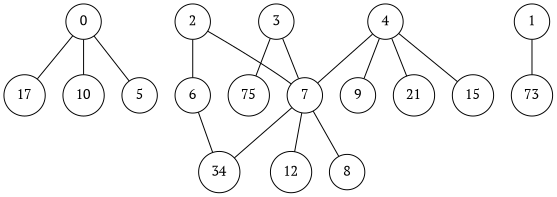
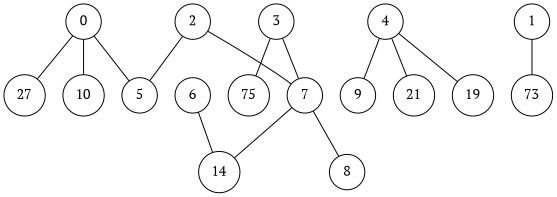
(193, 59) -> (166, 59)
(345, 59) -> none
(25, 95) -> (25, 95)
(473, 95) -> (473, 95)
(219, 172) -> (219, 172)
(291, 172) -> none
